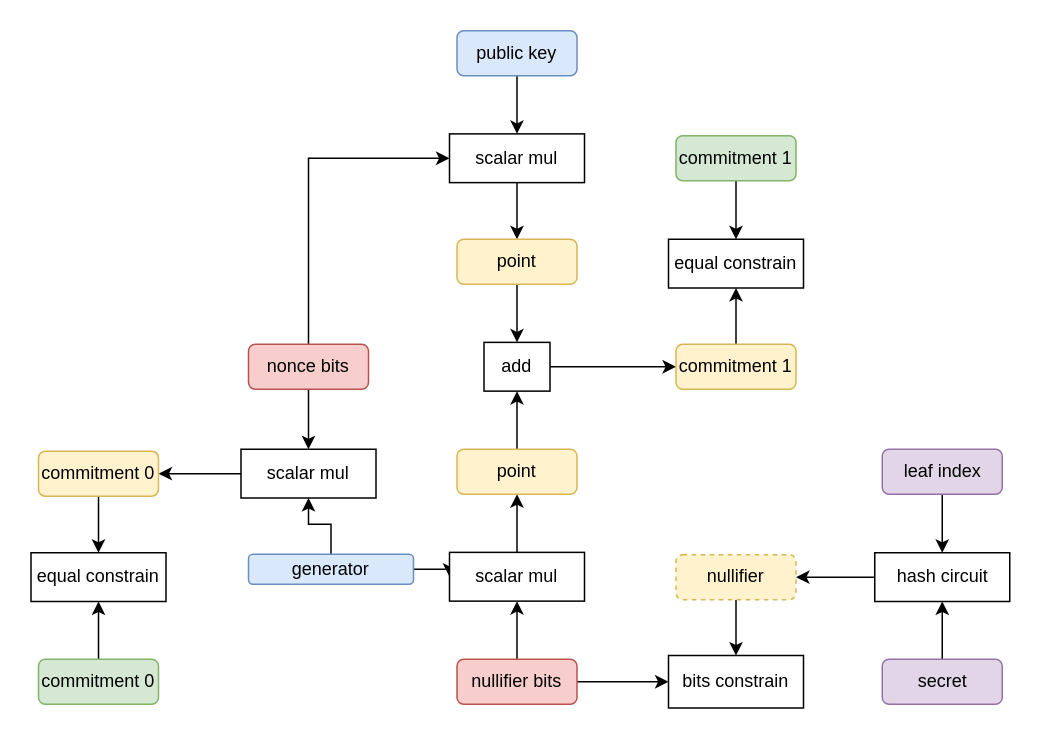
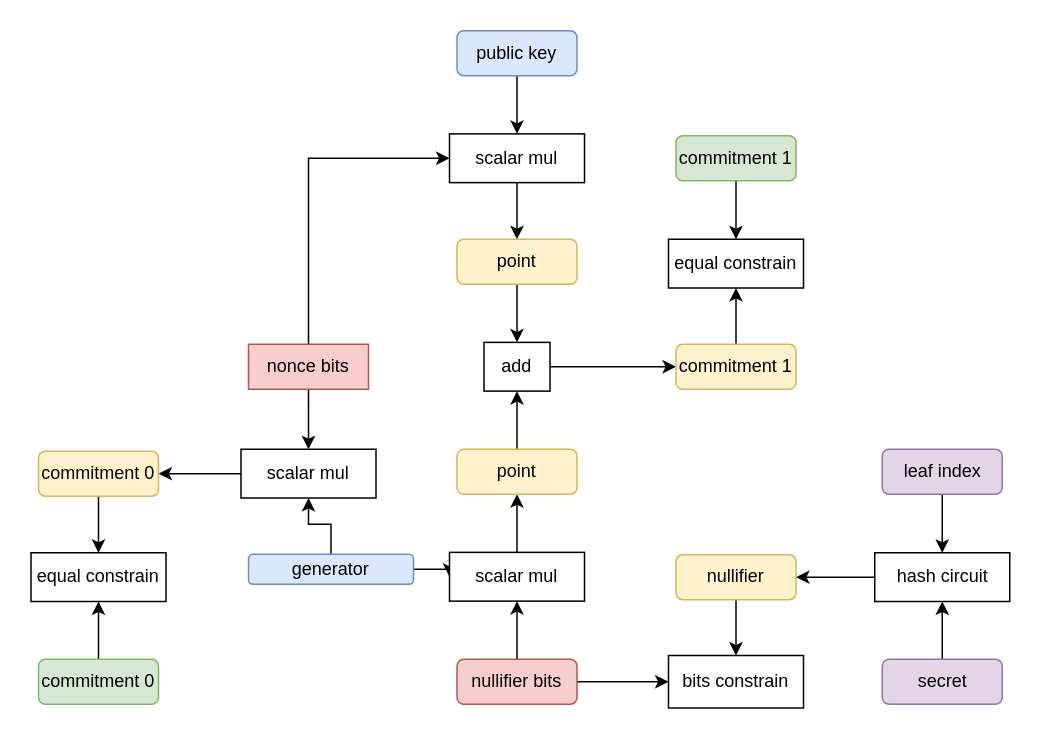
(308, 367) -> (308, 367)
(736, 577) -> (736, 577)
